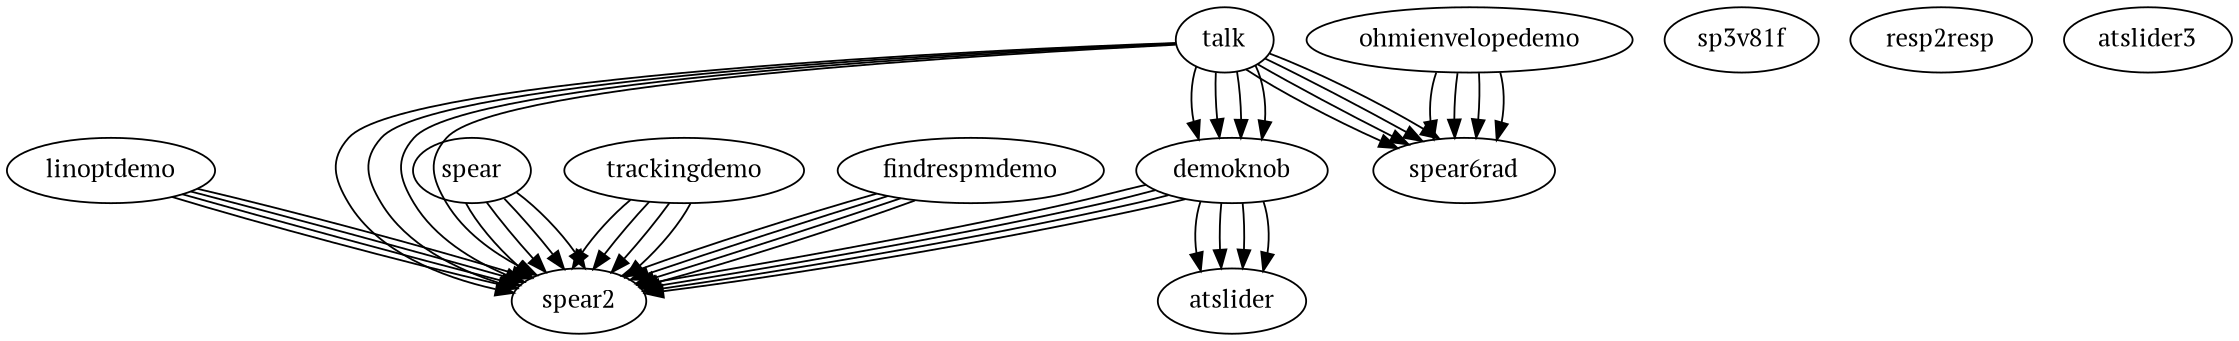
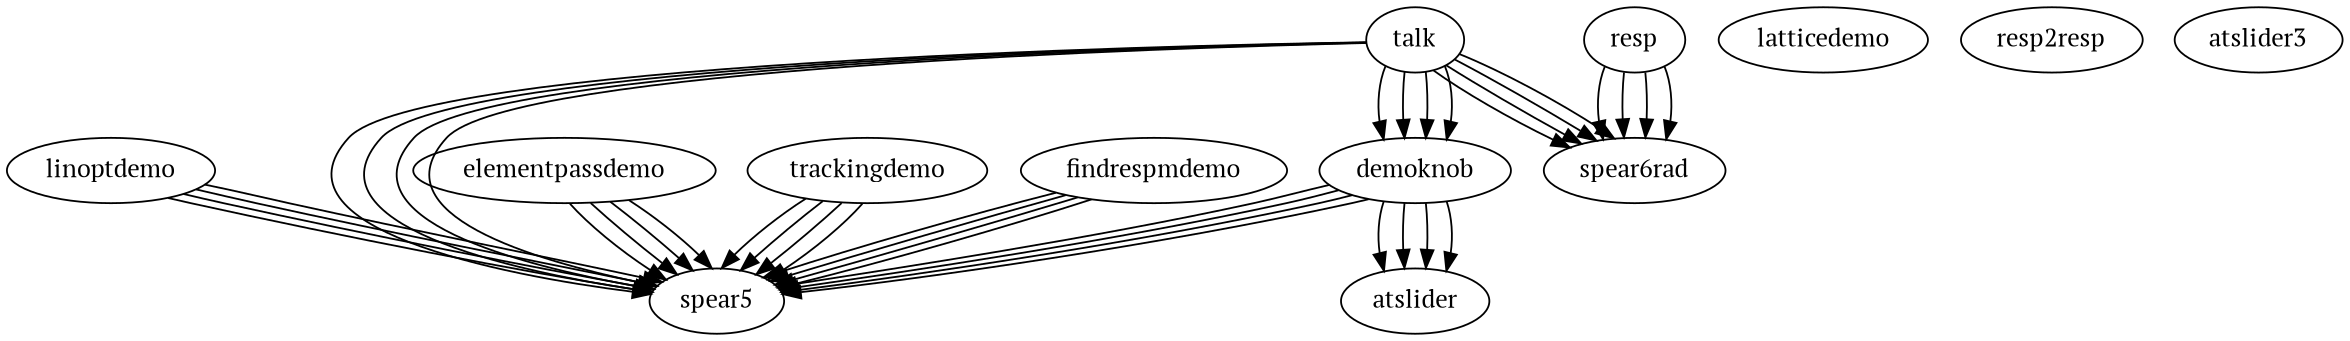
(1470, 40) -> (1635, 40)
(1742, 40) -> none
none -> (1823, 40)
(472, 171) -> (564, 171)
(579, 301) -> (717, 301)
